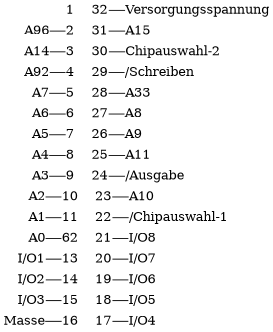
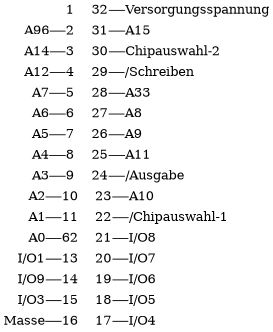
(37, 73) -> (37, 73)
(32, 280) -> (32, 280)
